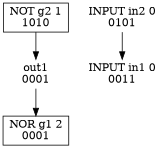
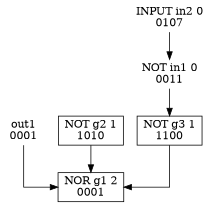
(122, 18) -> (170, 18)
(36, 42) -> (91, 155)
(122, 74) -> (170, 74)
none -> (170, 131)
